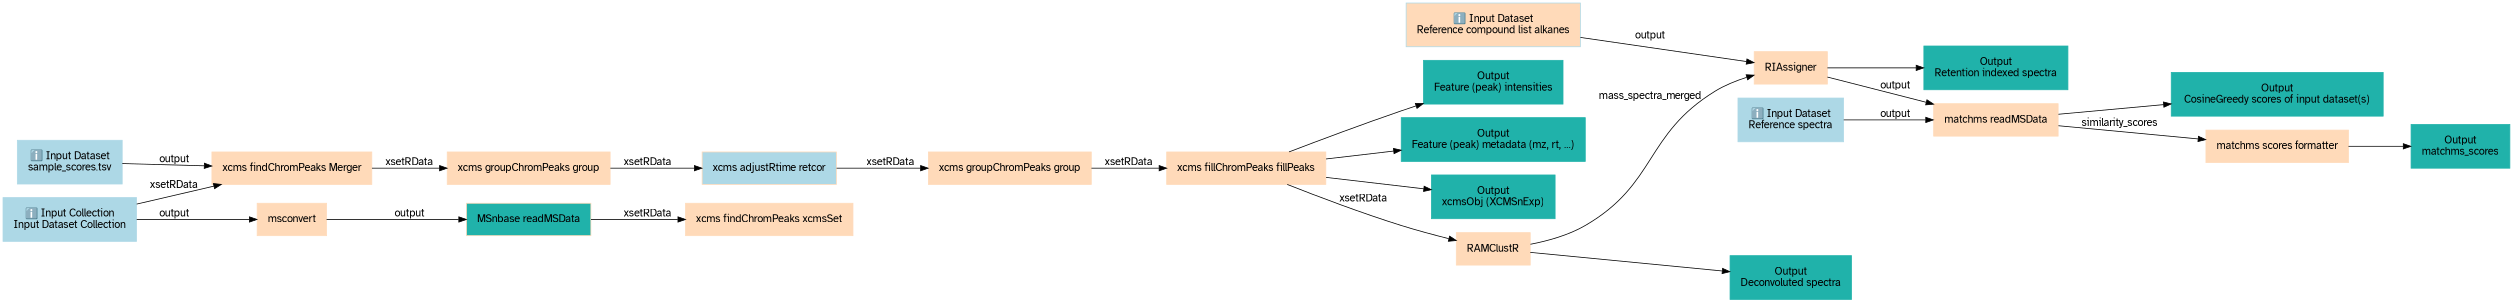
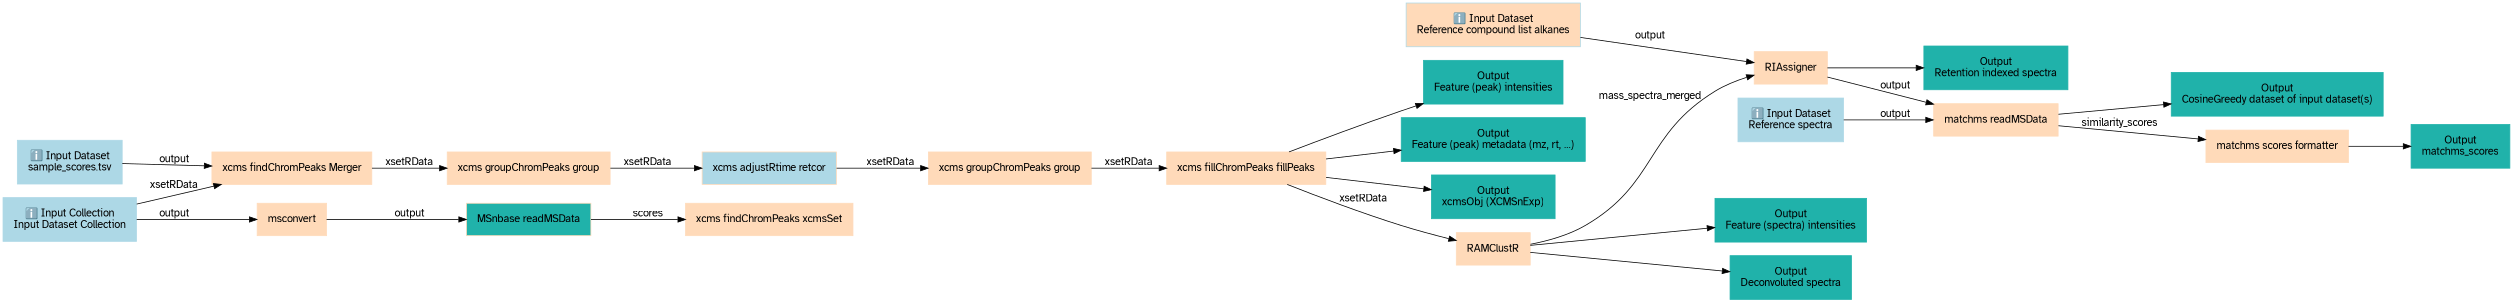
(2277, 94) -> (2277, 94)
(648, 214) -> (648, 214)
none -> (1791, 220)
